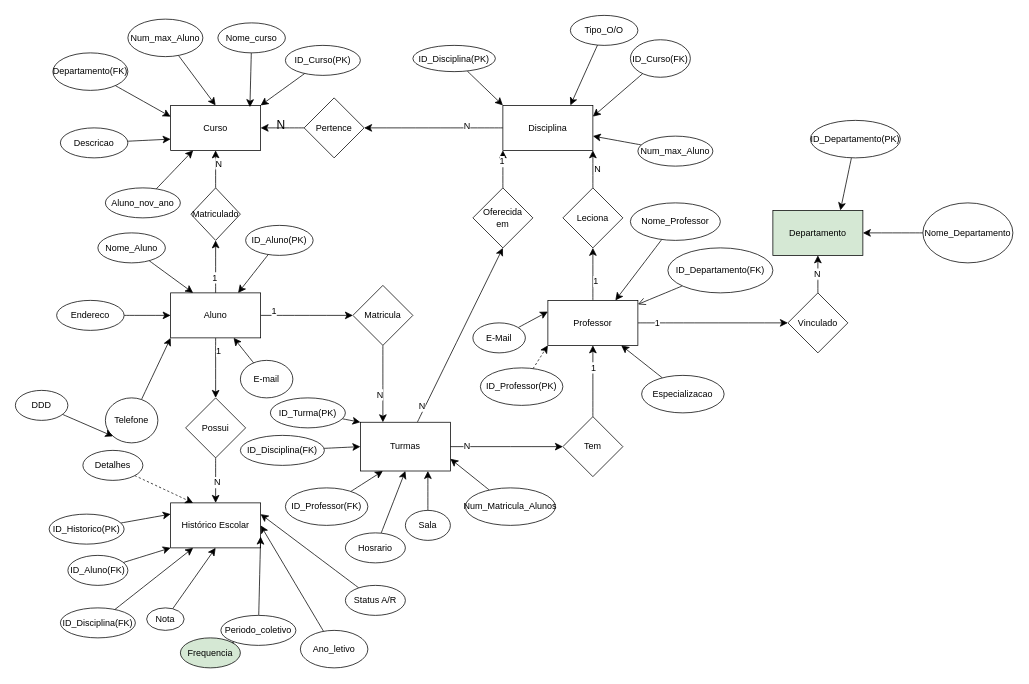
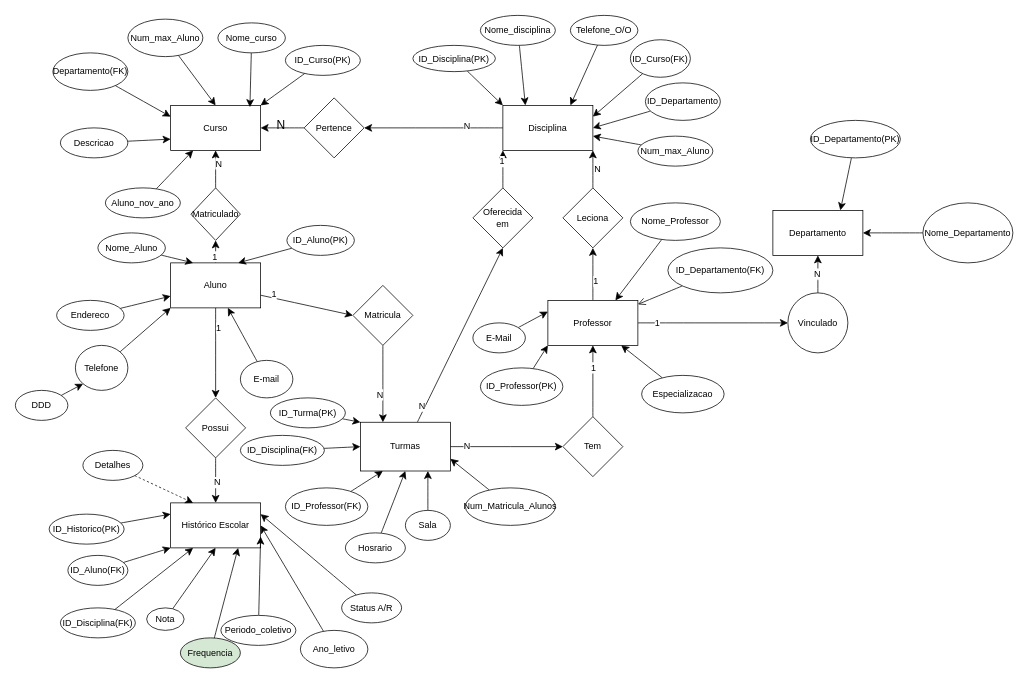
none -> (518, 30)
(604, 30) -> (604, 30)
none -> (522, 74)
none -> (683, 102)
none -> (623, 119)
(818, 233) -> (818, 233)
(279, 240) -> (321, 240)
(216, 315) -> (216, 285)
(818, 323) -> (818, 323)
(539, 360) -> (539, 360)
(132, 420) -> (102, 368)
(375, 600) -> (372, 608)
(232, 643) -> (225, 596)
